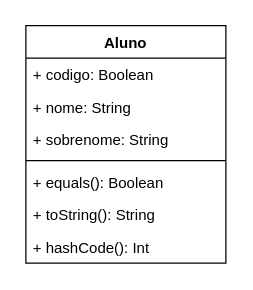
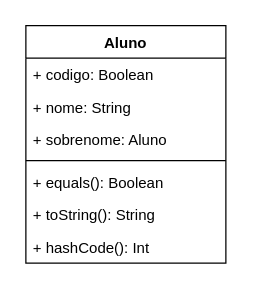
(105, 140) -> (100, 140)
